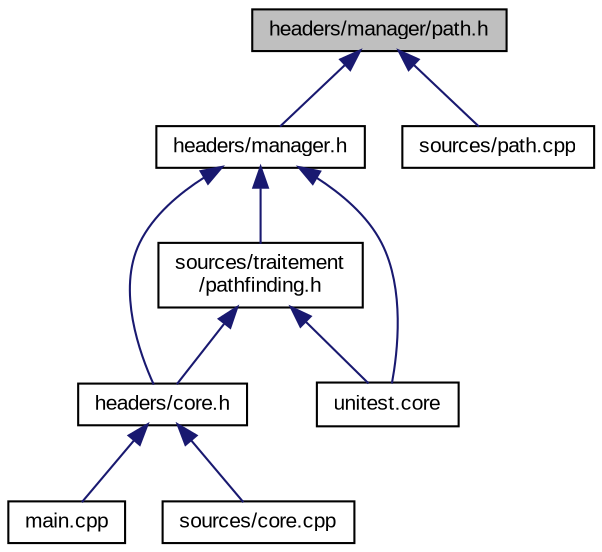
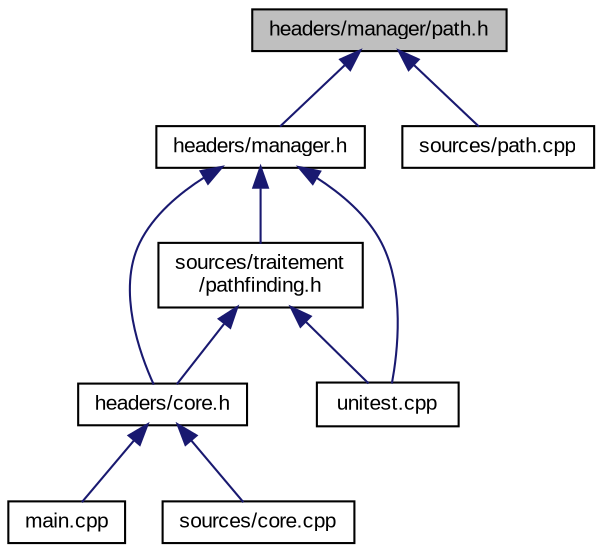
(388, 404) -> (388, 404)
